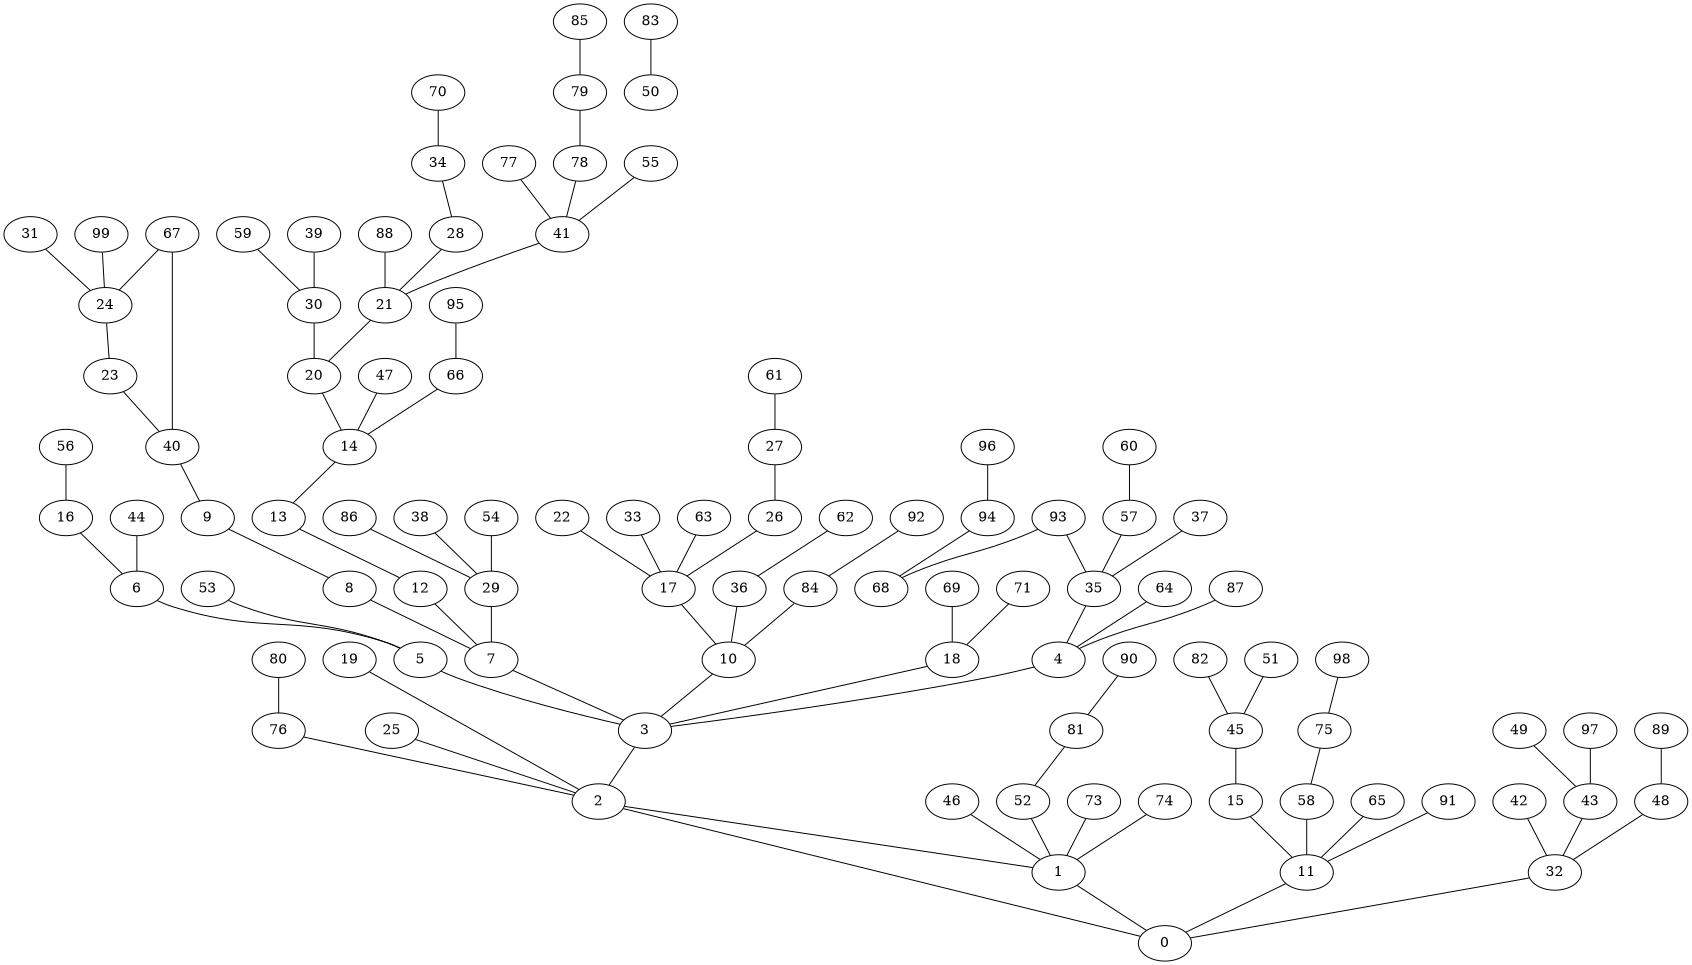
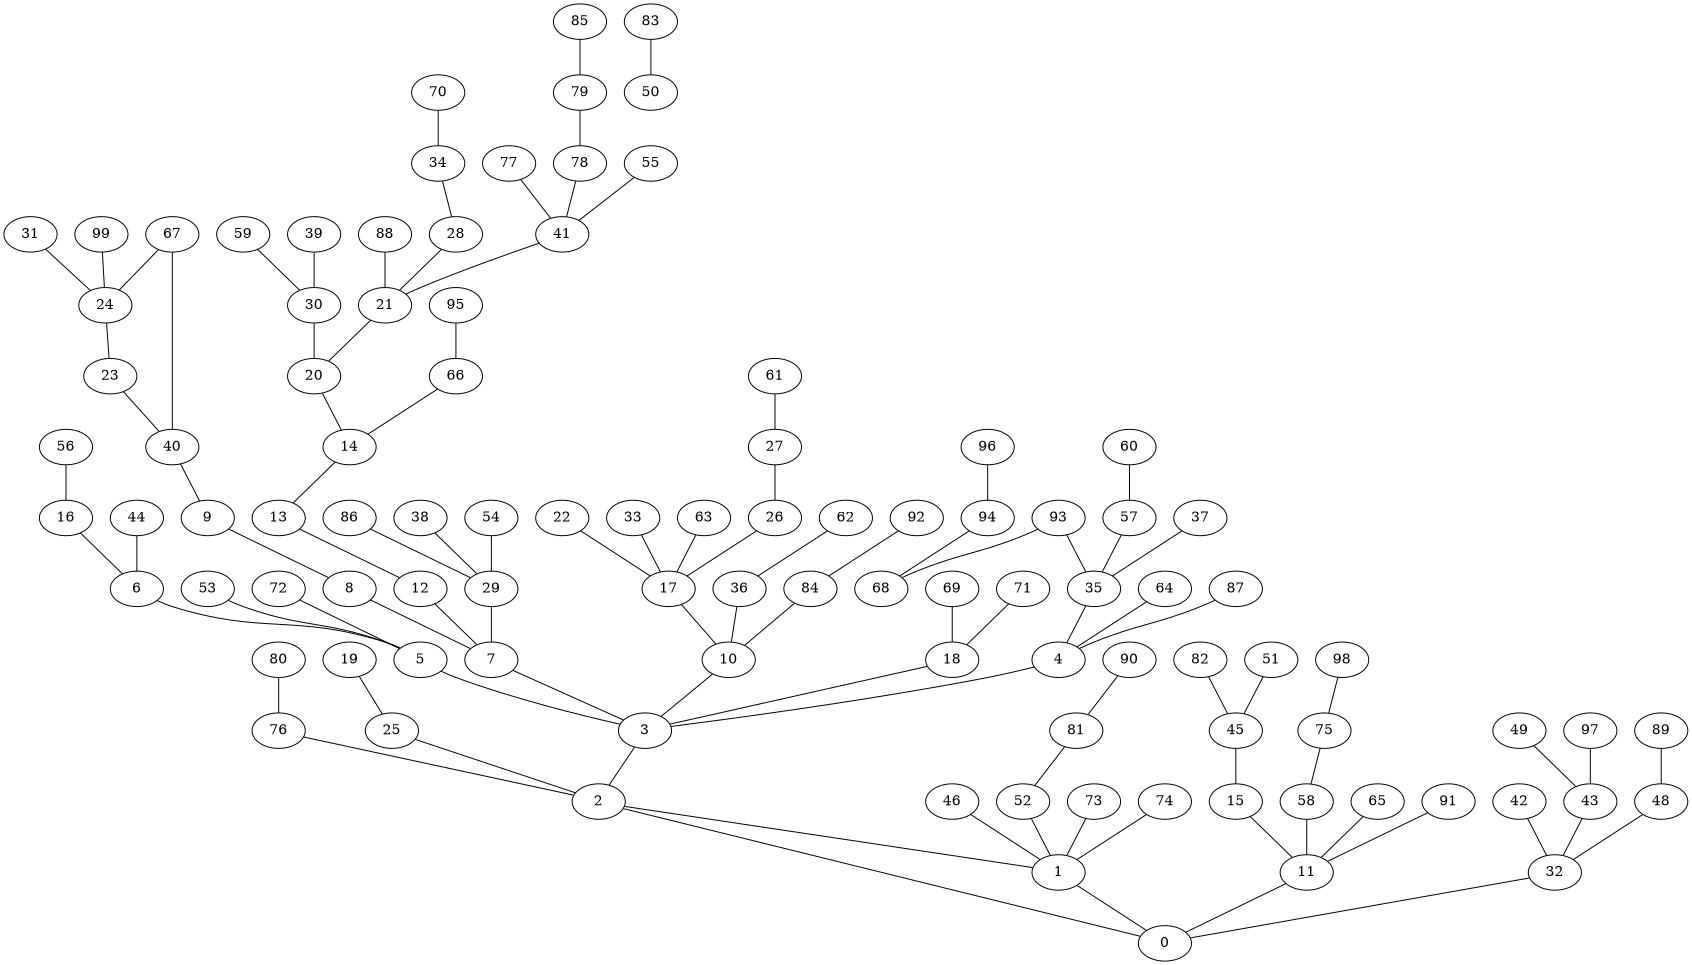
(385, 376) -> none
none -> (279, 589)
(474, 731) -> (371, 695)
